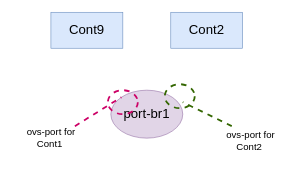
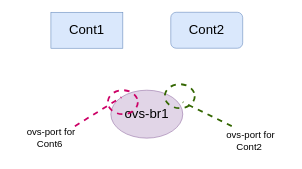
(87, 30) -> (87, 30)
(207, 30) -> (207, 30)
(147, 114) -> (147, 114)
(51, 138) -> (51, 138)
